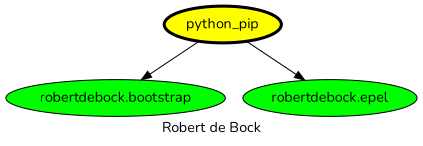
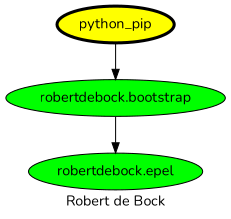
(271, 58) -> (116, 130)
